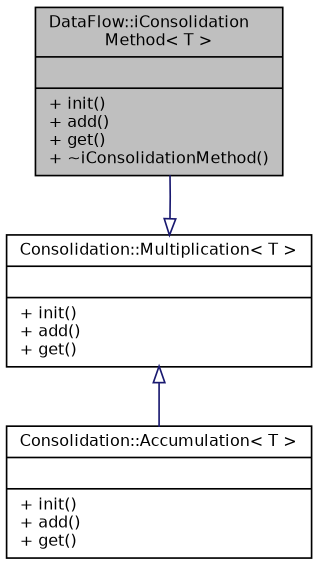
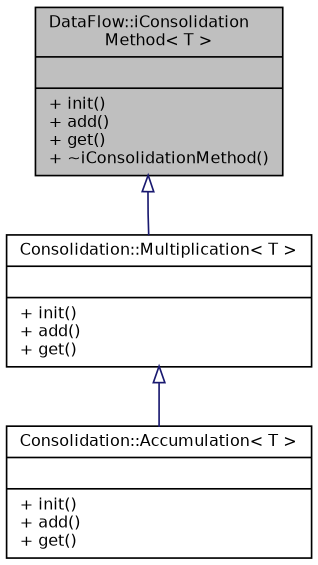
(170, 197) -> (148, 213)
